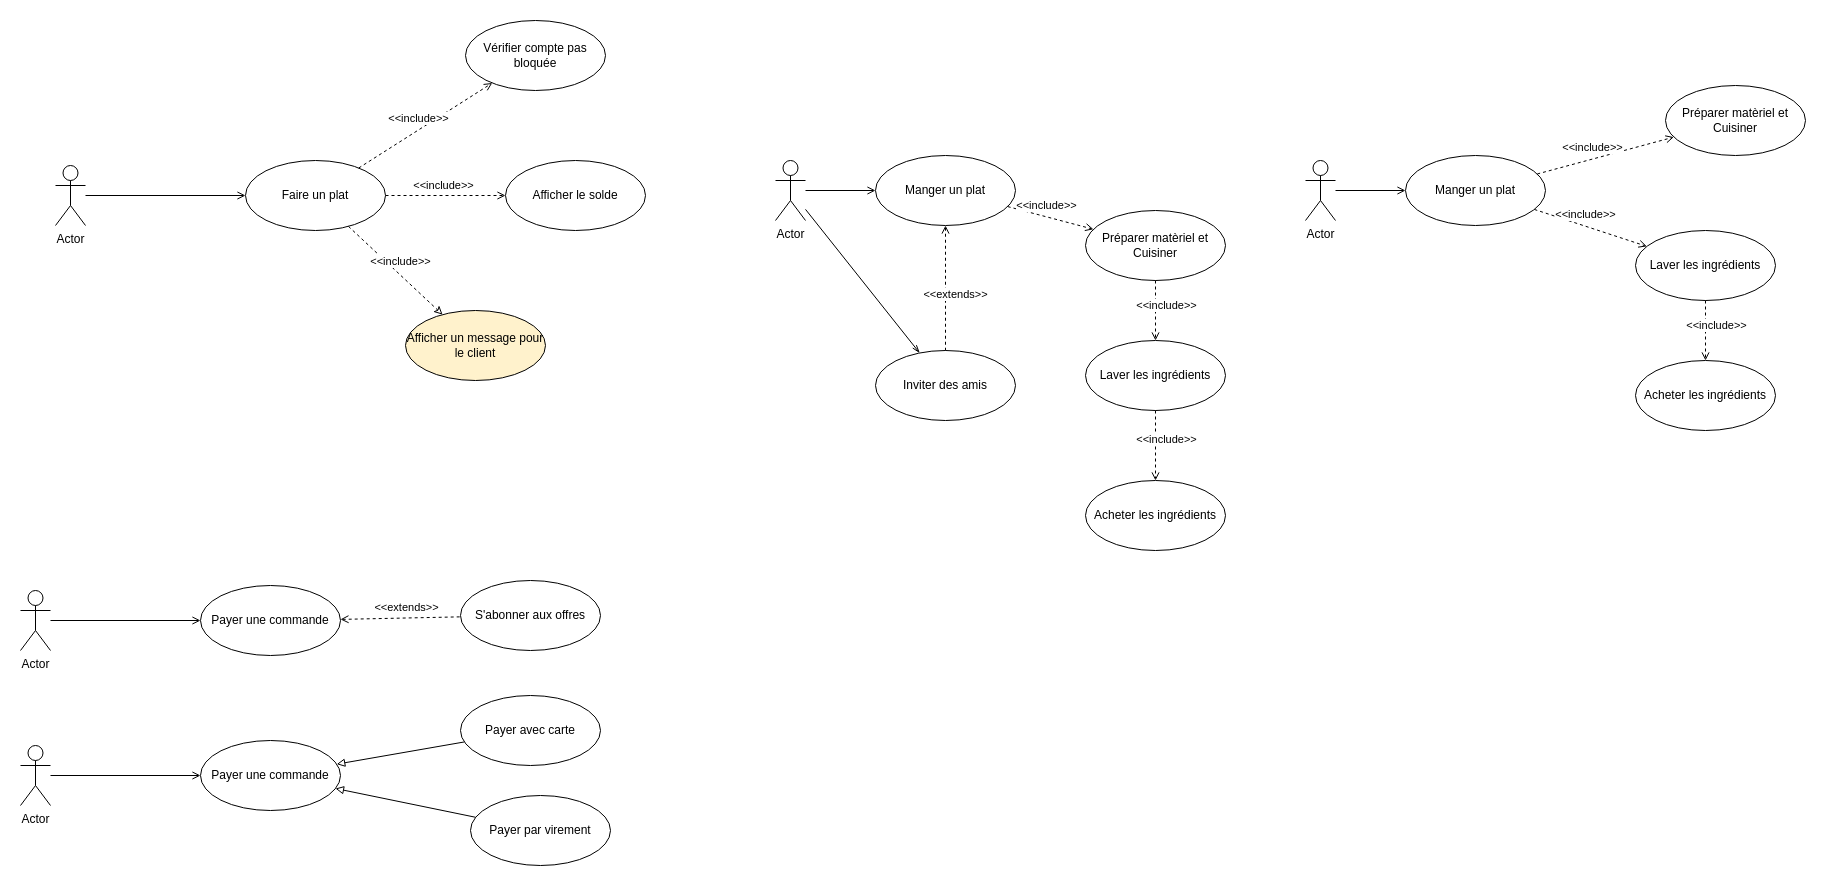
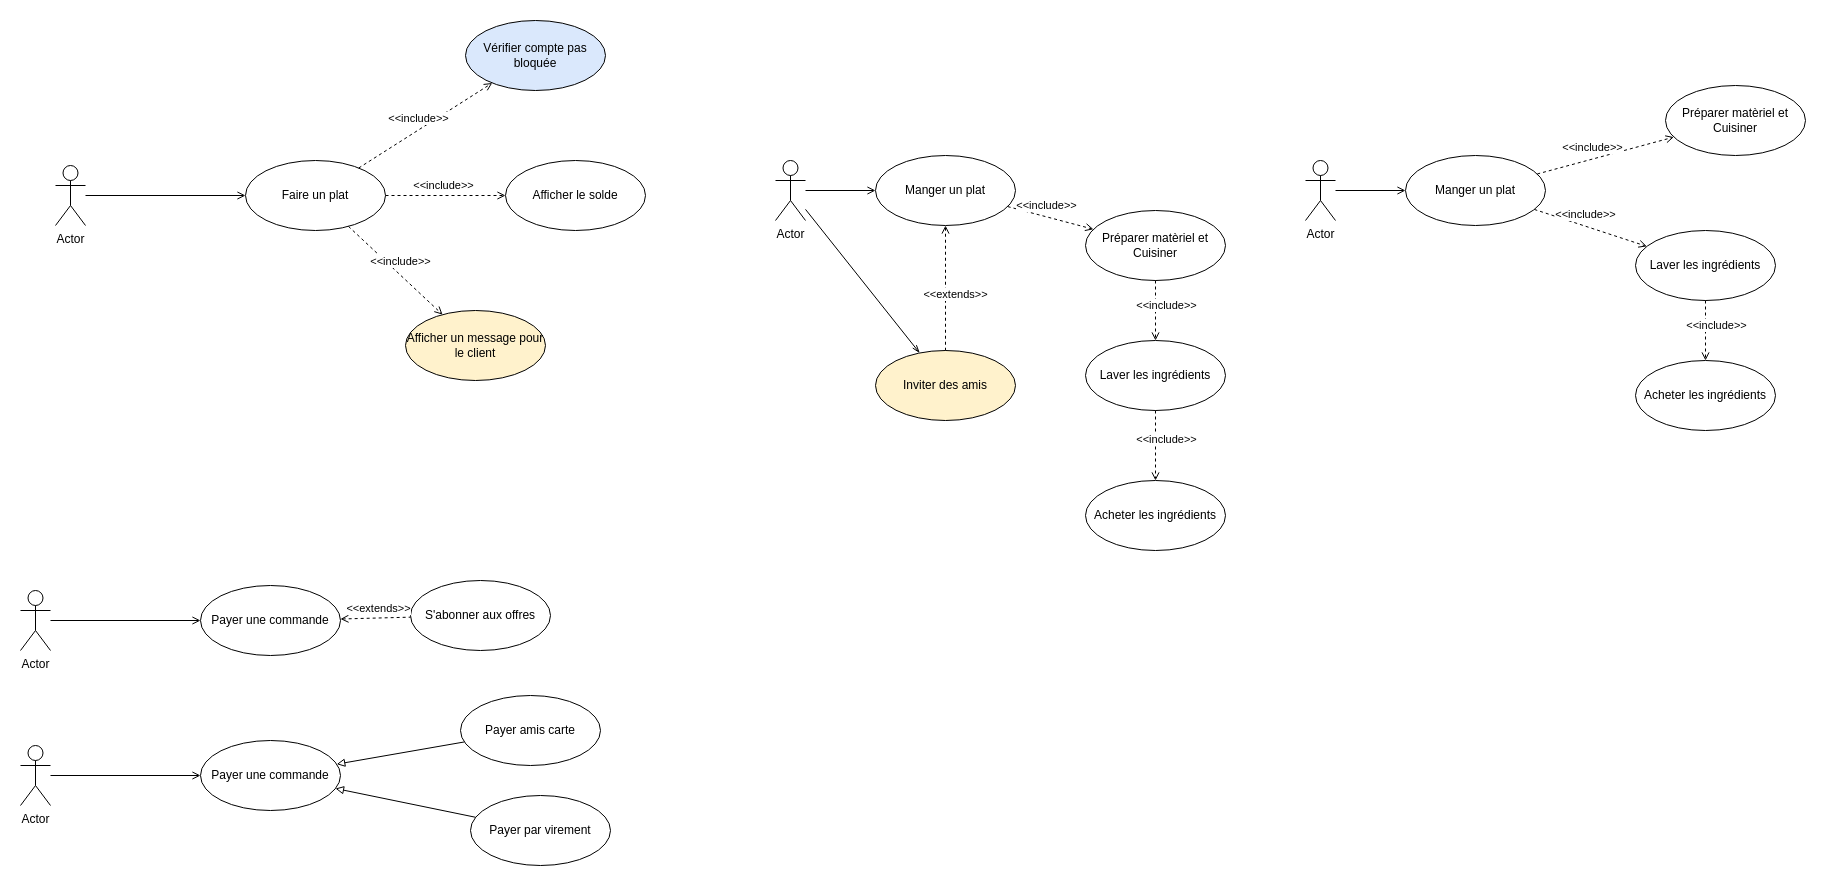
(536, 56) -> (536, 56)
(436, 309) -> (437, 310)
(946, 386) -> (946, 386)
(531, 616) -> (481, 616)
(531, 731) -> (531, 731)
